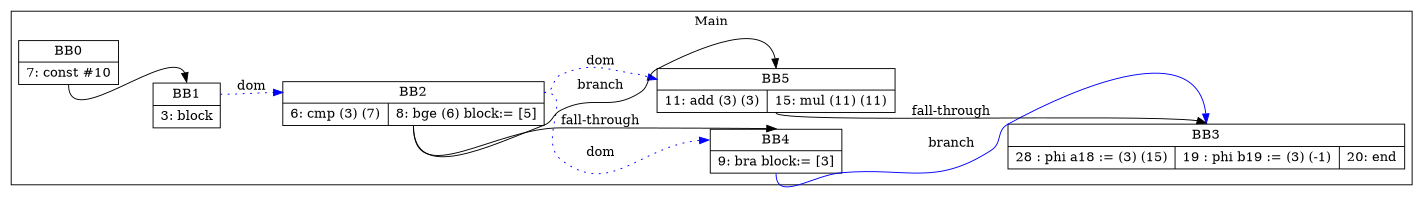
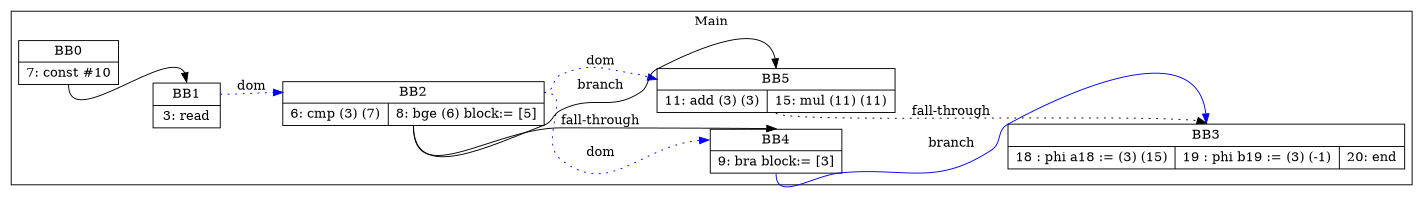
(187, 116) -> (187, 116)
(987, 118) -> (987, 118)
(1092, 157) -> (1092, 157)
